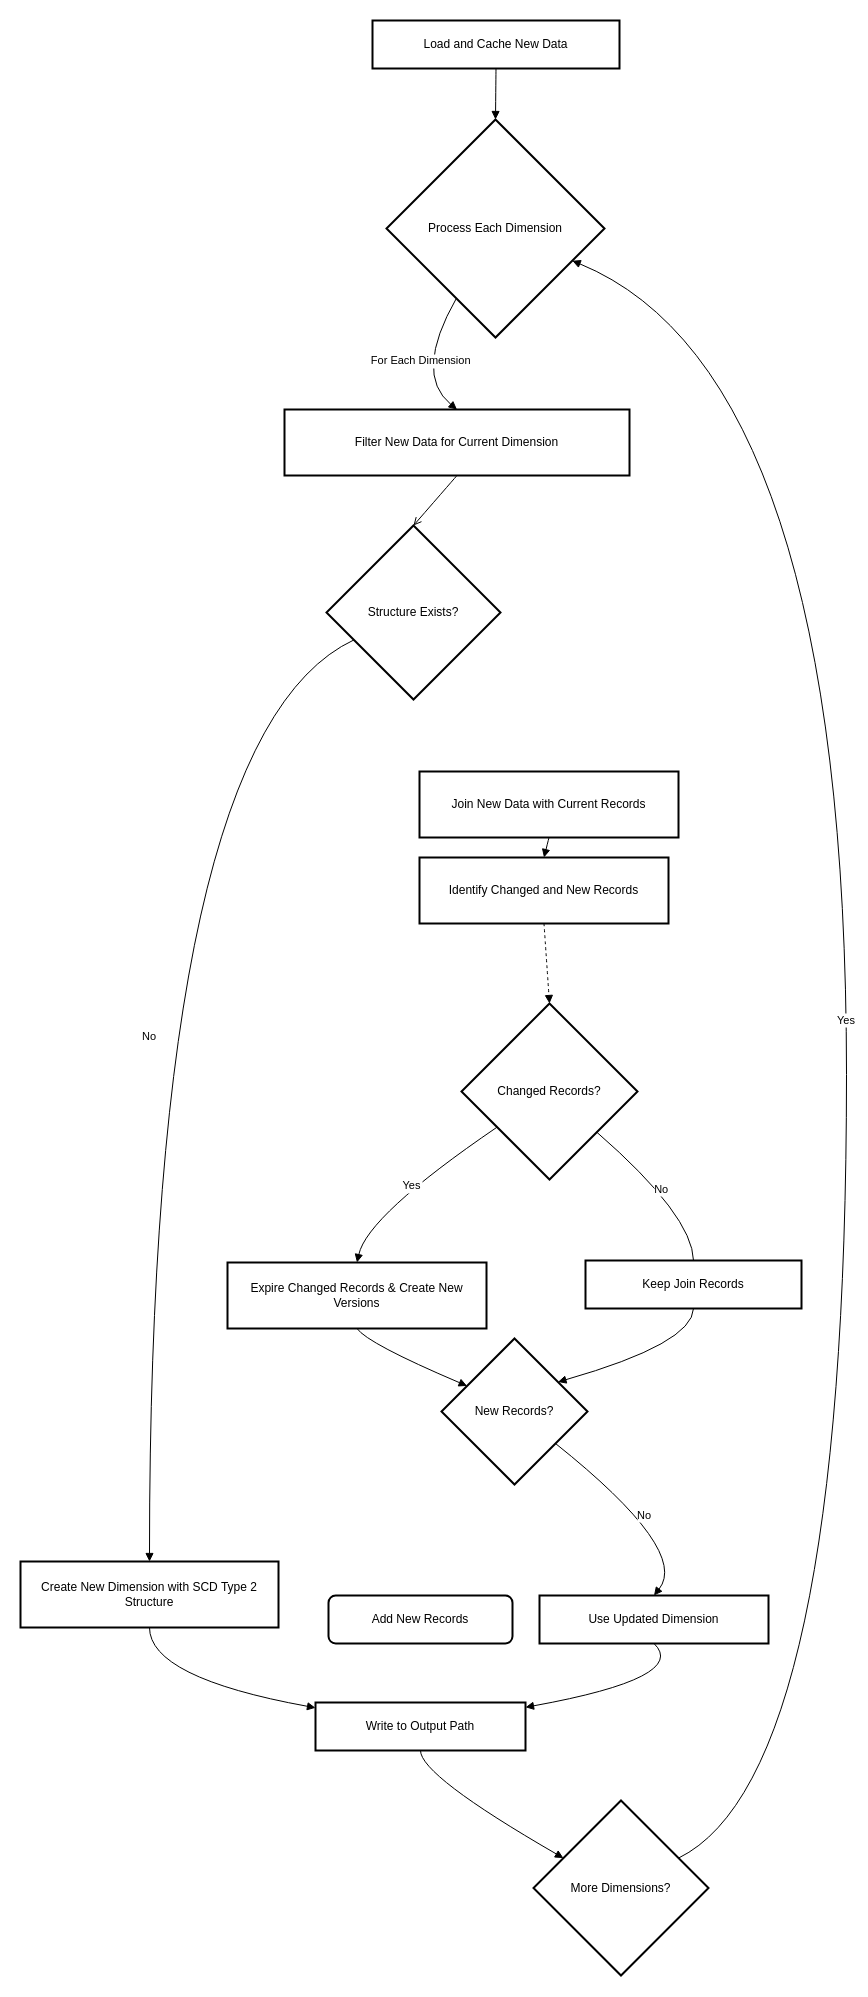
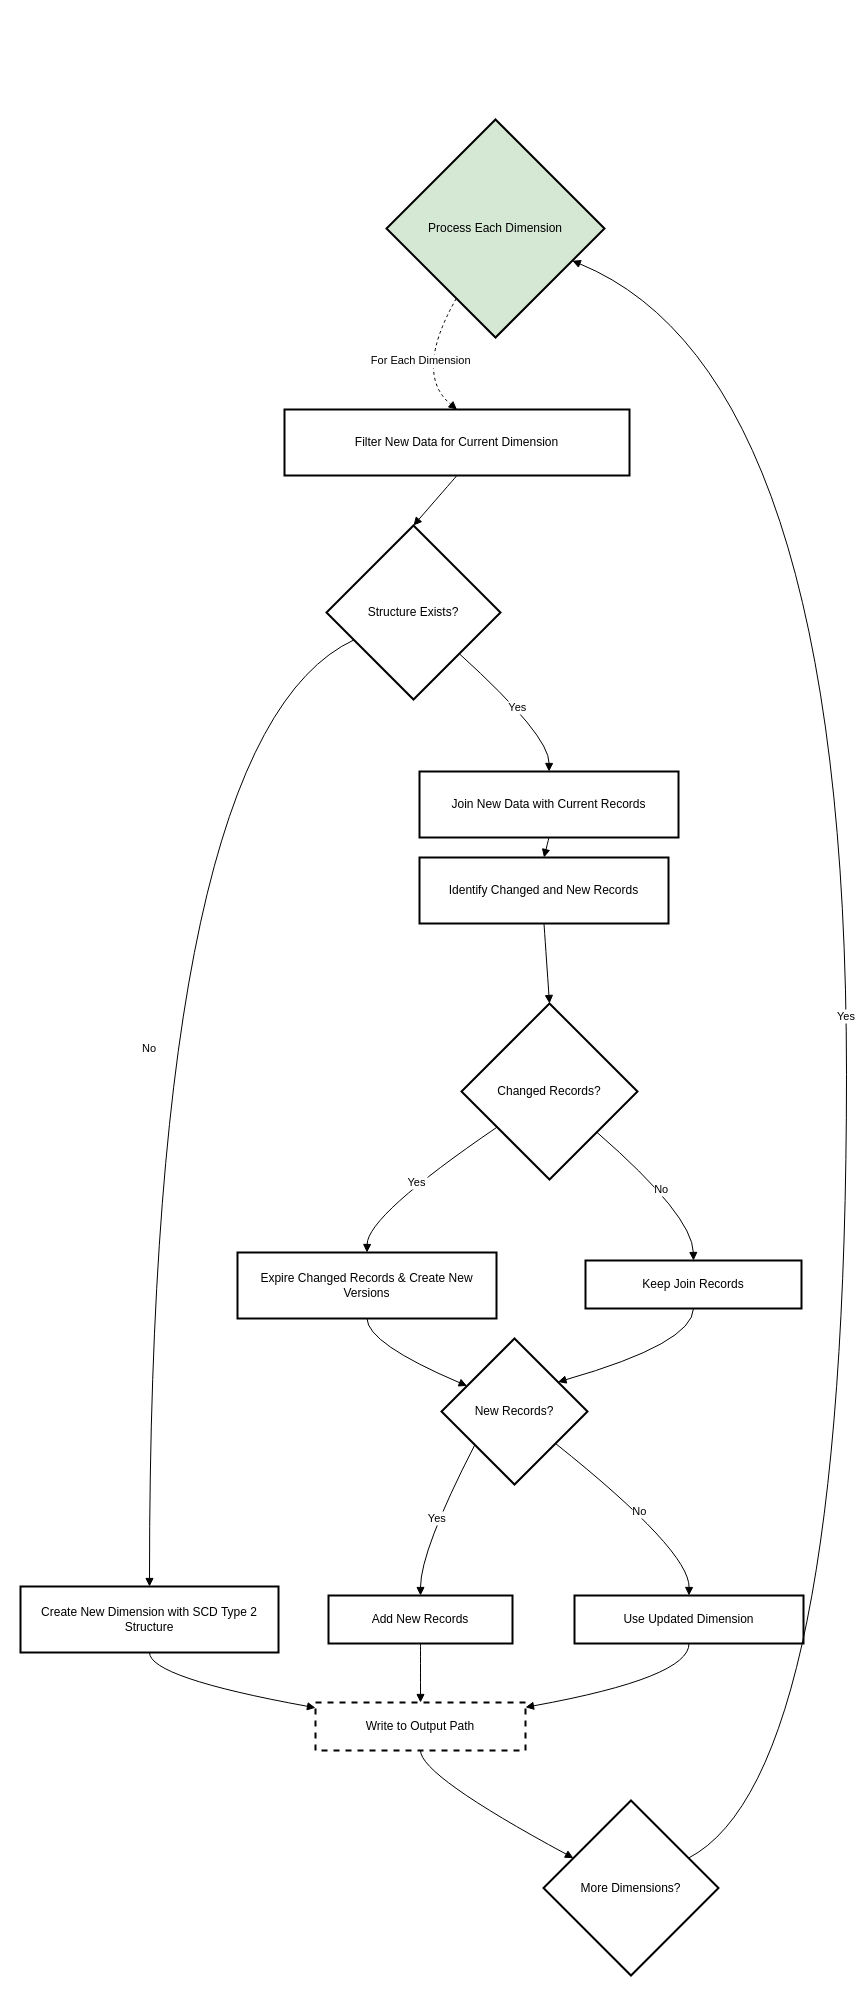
(496, 45) -> none
(496, 91) -> none
(496, 229) -> (496, 229)
(443, 326) -> (443, 326)
(418, 521) -> (419, 519)
none -> (510, 703)
(546, 960) -> (546, 960)
(681, 1225) -> (681, 1221)
(357, 1296) -> (367, 1286)
none -> (442, 1514)
(150, 1595) -> (150, 1620)
(421, 1620) -> (421, 1620)
(654, 1620) -> (689, 1620)
none -> (421, 1670)
(421, 1727) -> (421, 1727)
(621, 1888) -> (631, 1888)
